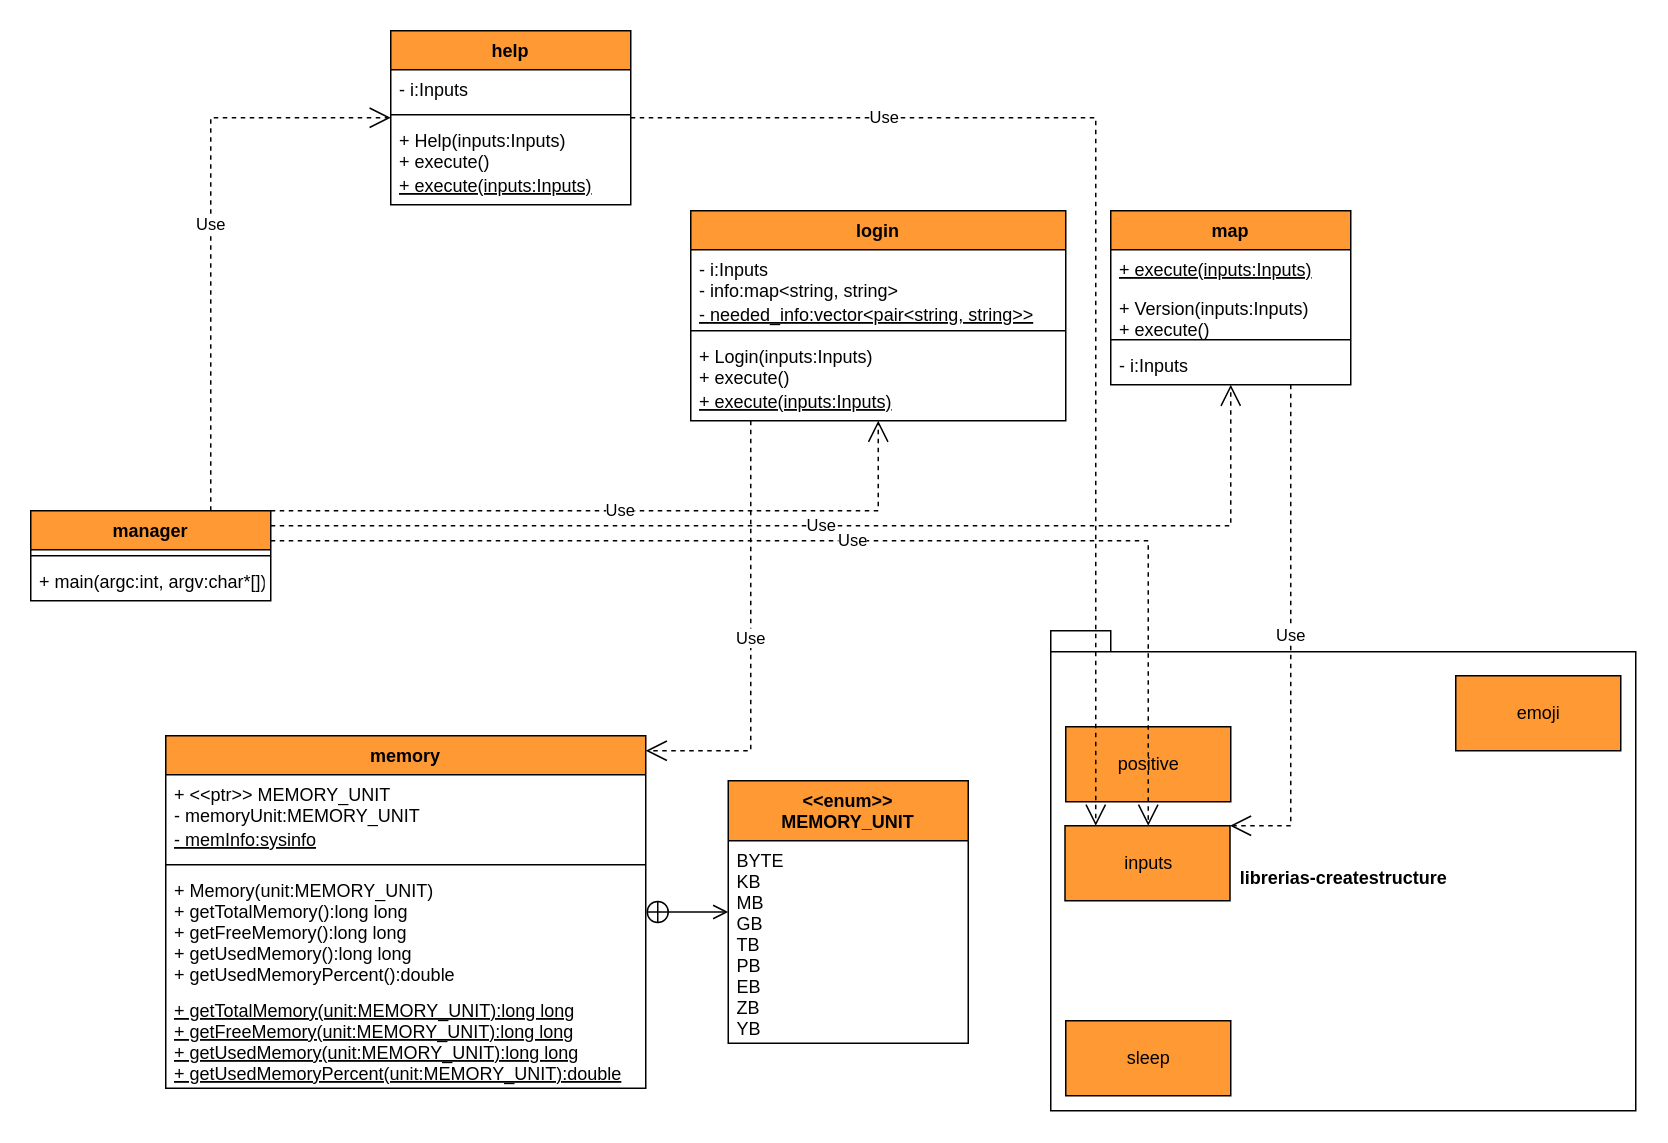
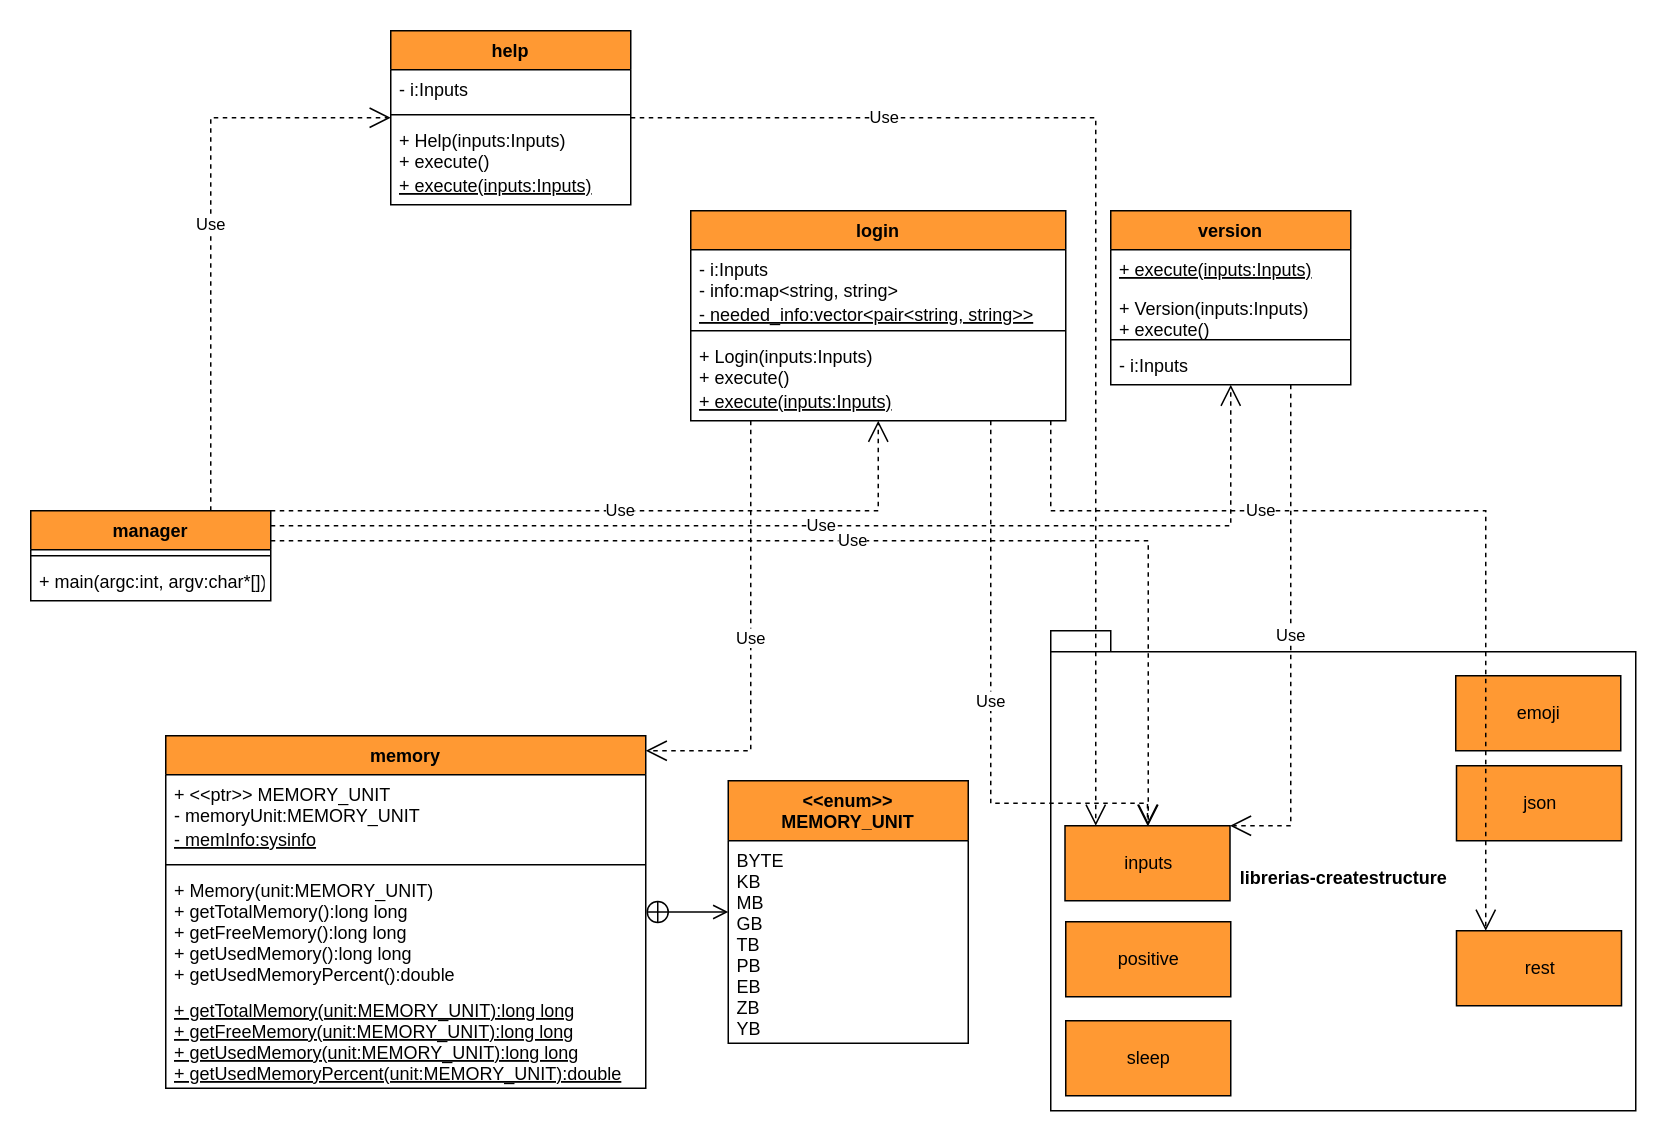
(1230, 231) -> (1230, 231)
none -> (1432, 511)
none -> (991, 555)
(1148, 764) -> (1148, 959)
none -> (1539, 803)
none -> (1539, 968)
